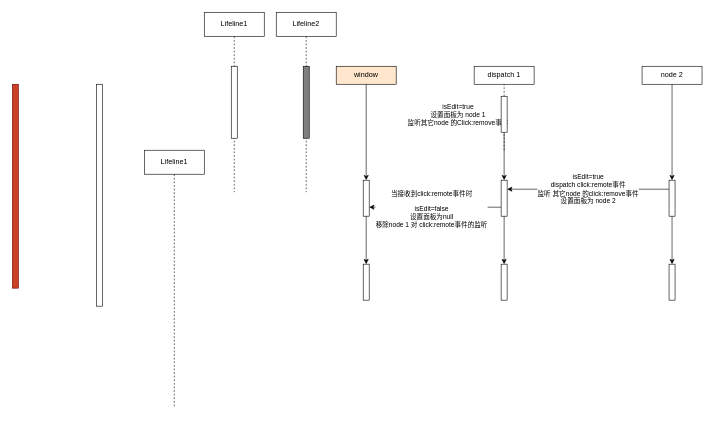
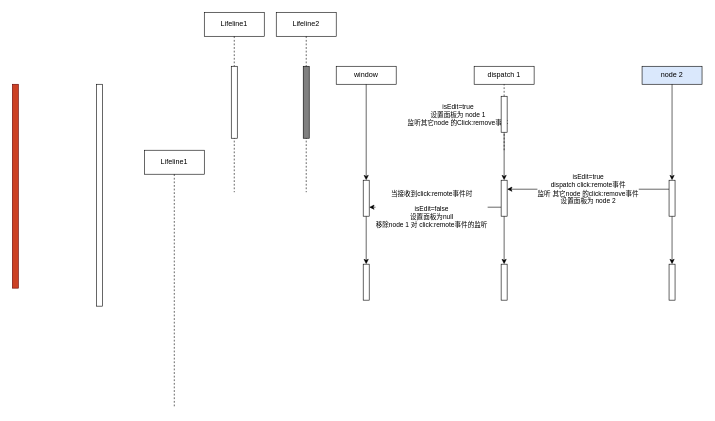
(366, 75) -> (366, 75)
(672, 75) -> (672, 75)
